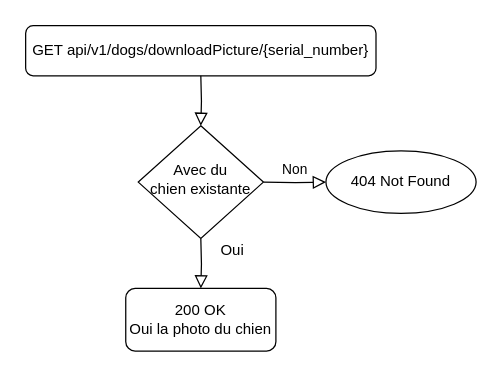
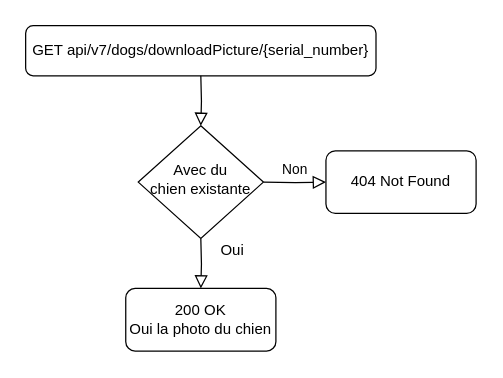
(201, 51) -> (201, 51)
(401, 182) -> (401, 182)
